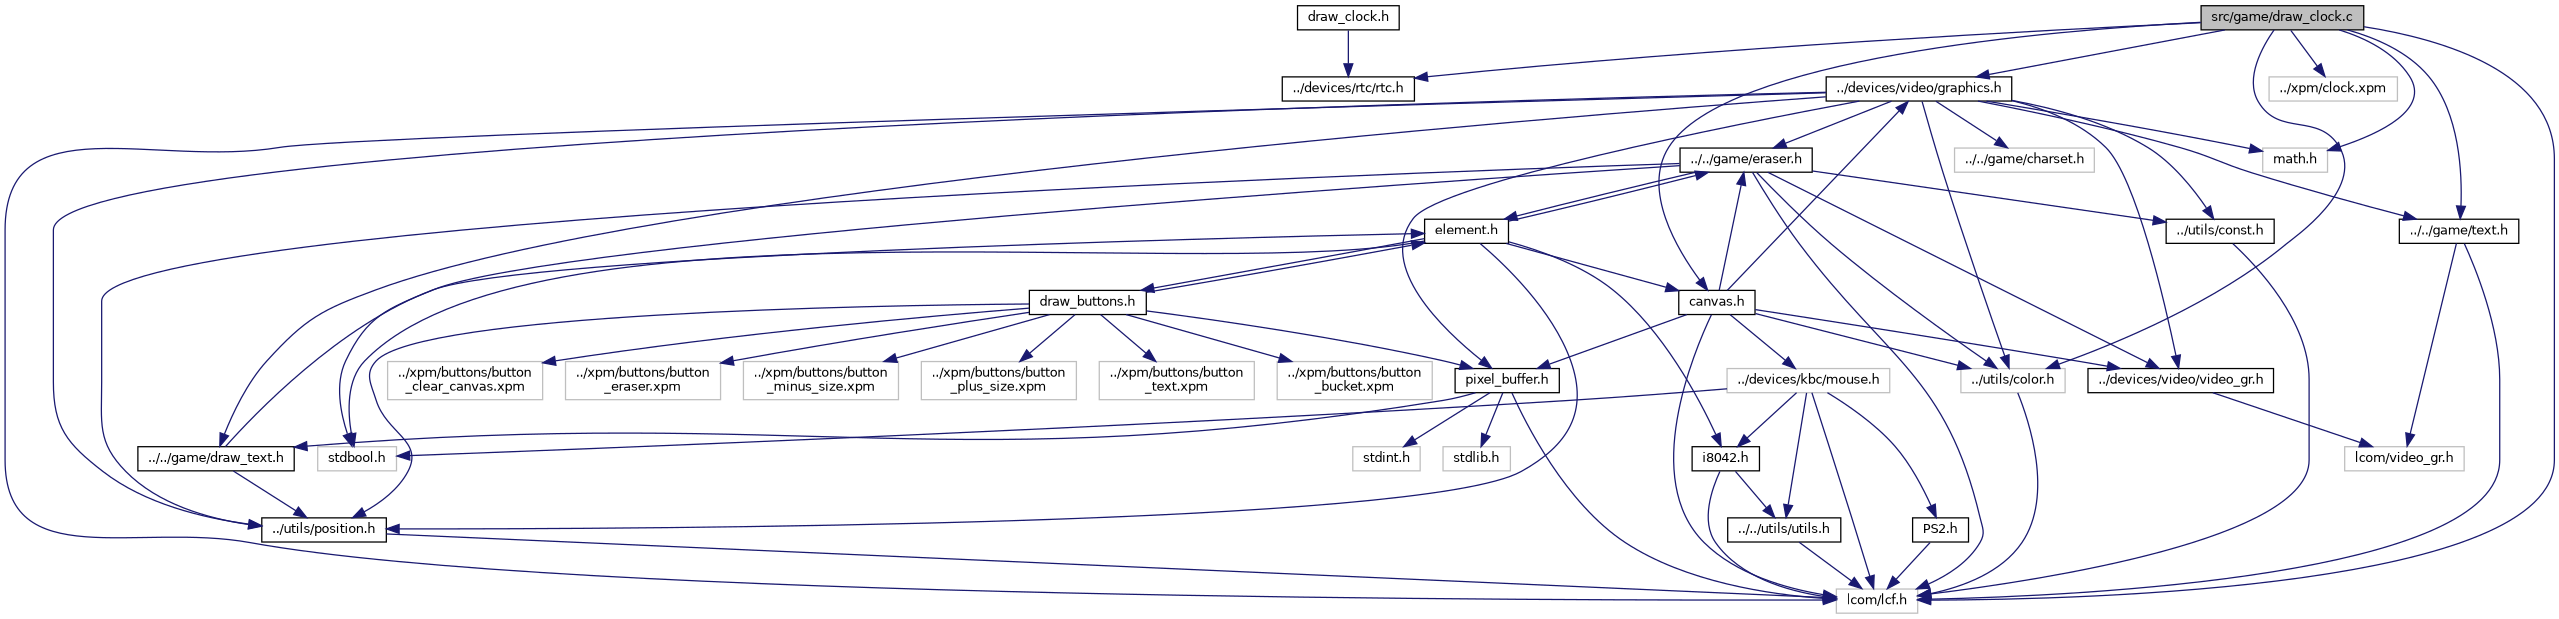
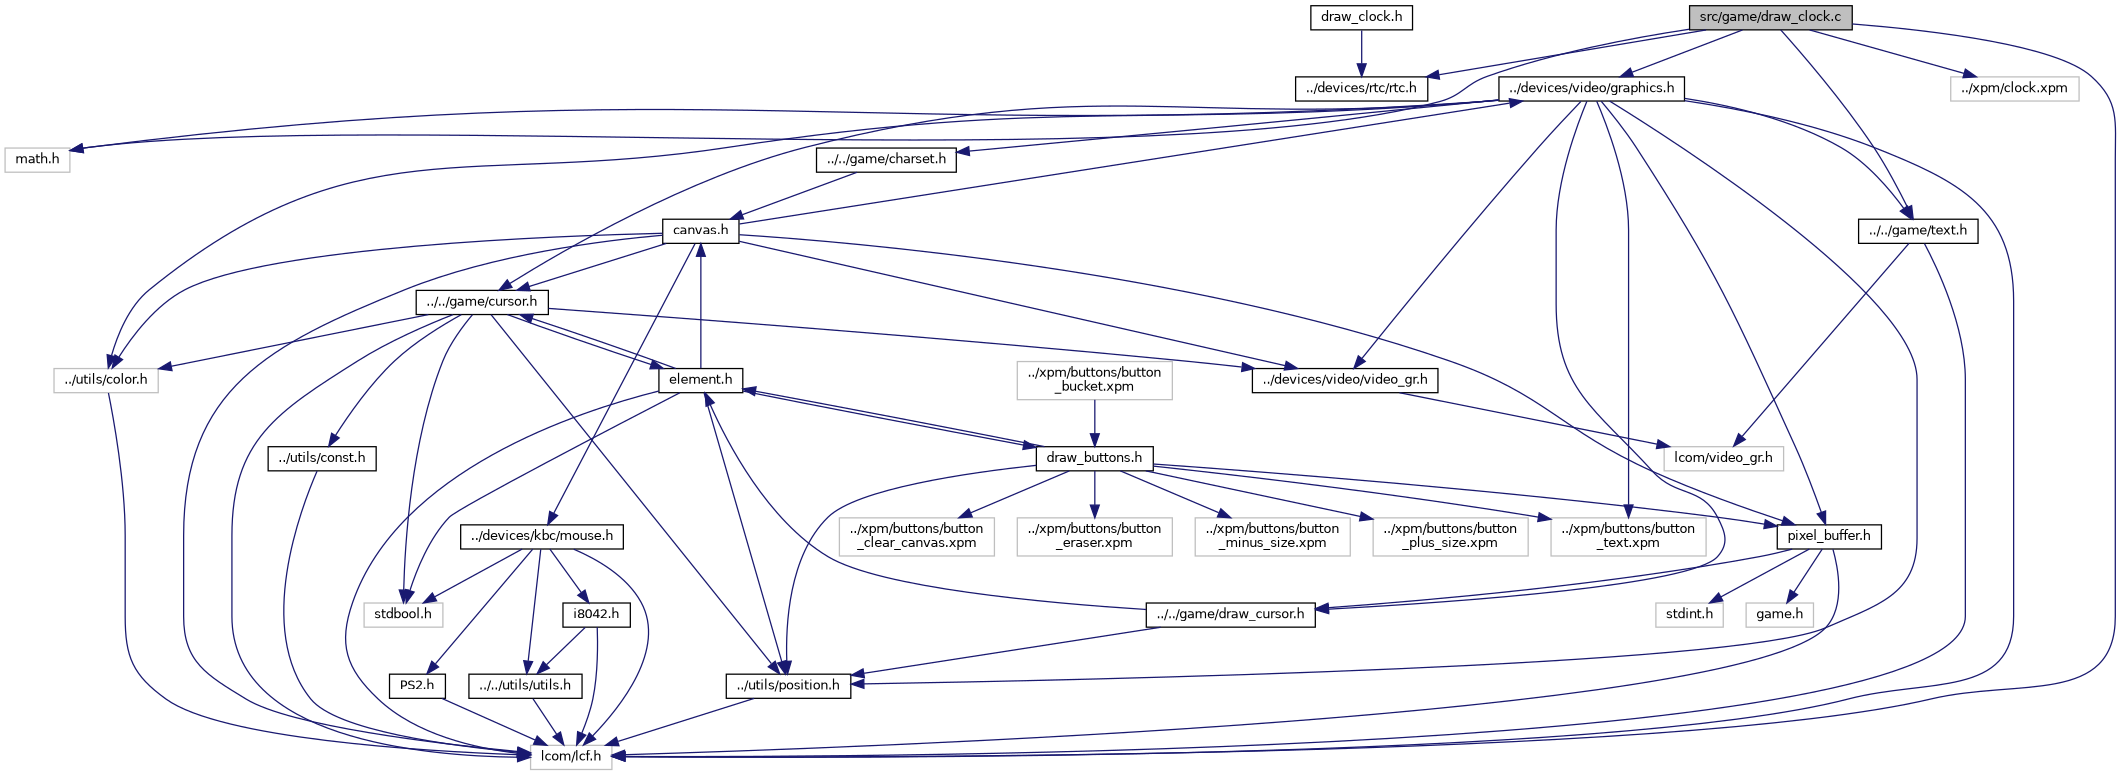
(1853, 64) -> (800, 193)
(2147, 147) -> (1629, 301)
(1746, 160) -> (482, 302)
(2024, 160) -> (886, 160)
(2300, 233) -> none
(1636, 312) -> (383, 547)
(1203, 336) -> (1095, 417)
(1808, 381) -> (542, 537)
(216, 459) -> (1231, 615)
(1477, 459) -> (1780, 615)
